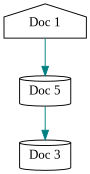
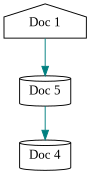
(45, 155) -> (45, 155)
